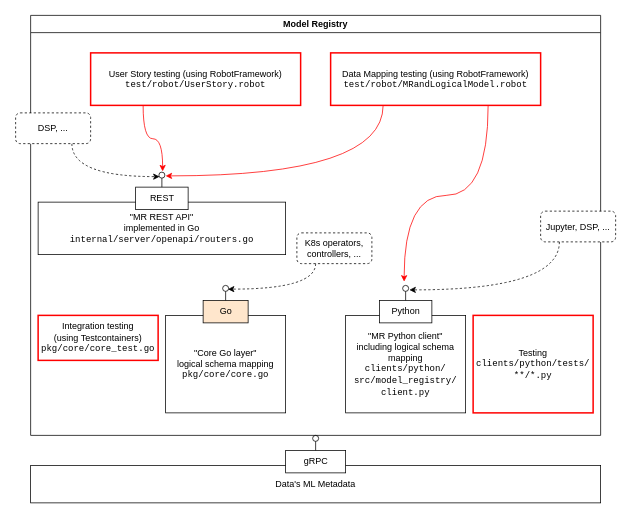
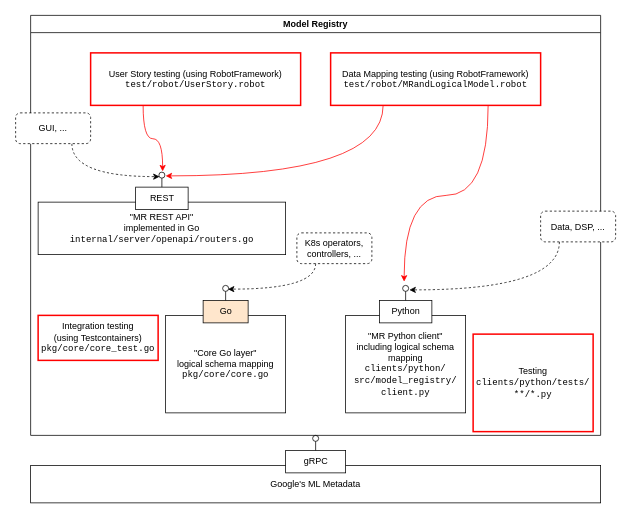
(53, 129) -> (53, 129)
(578, 227) -> (578, 227)
(533, 364) -> (533, 383)
(315, 484) -> (315, 484)
